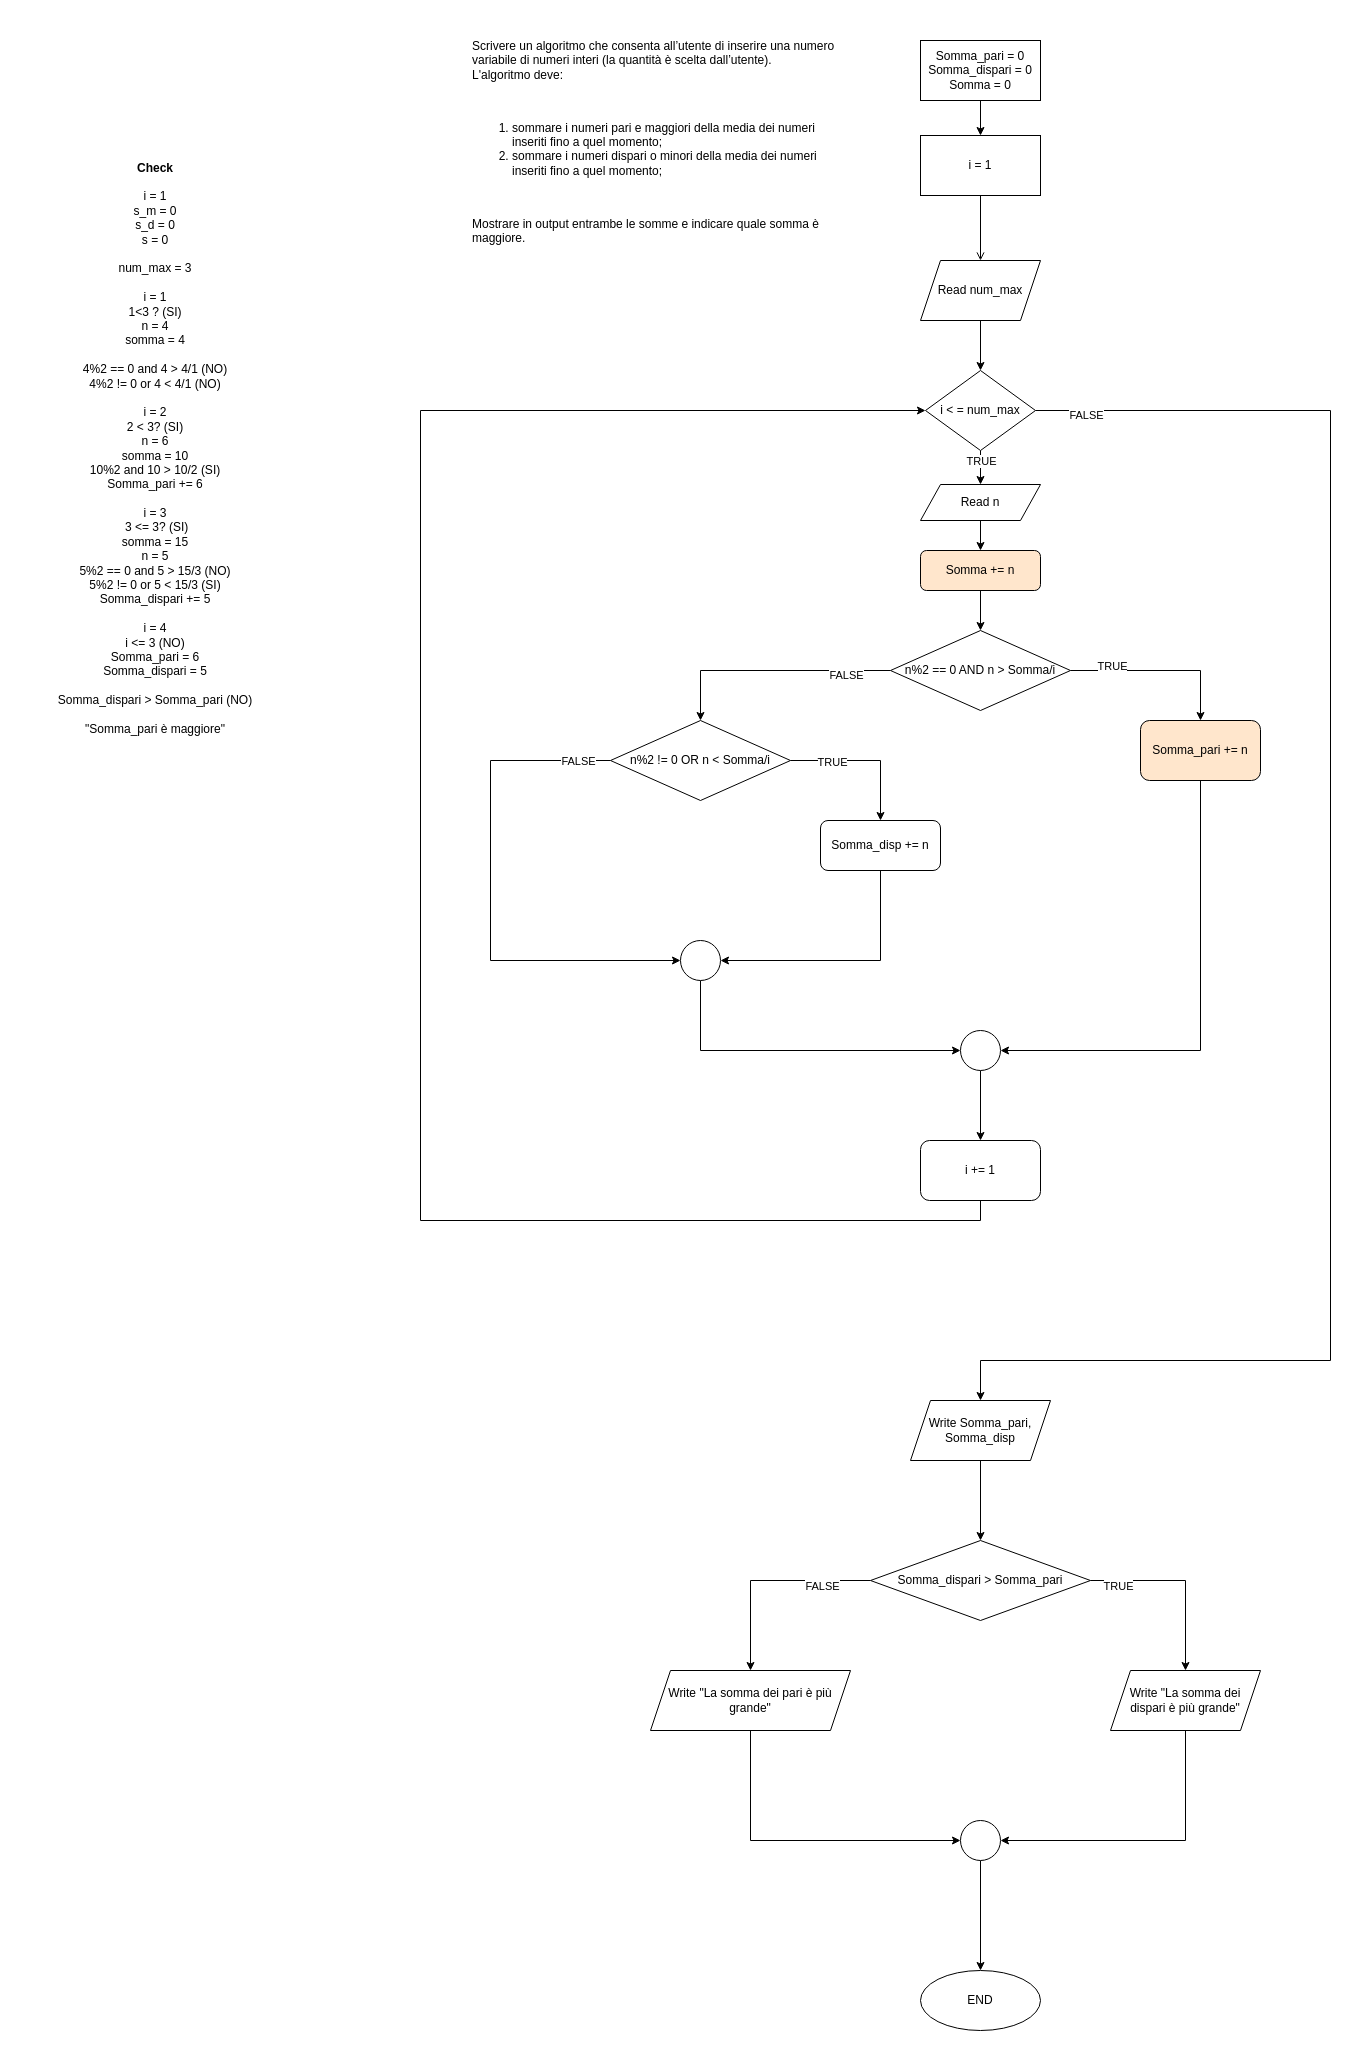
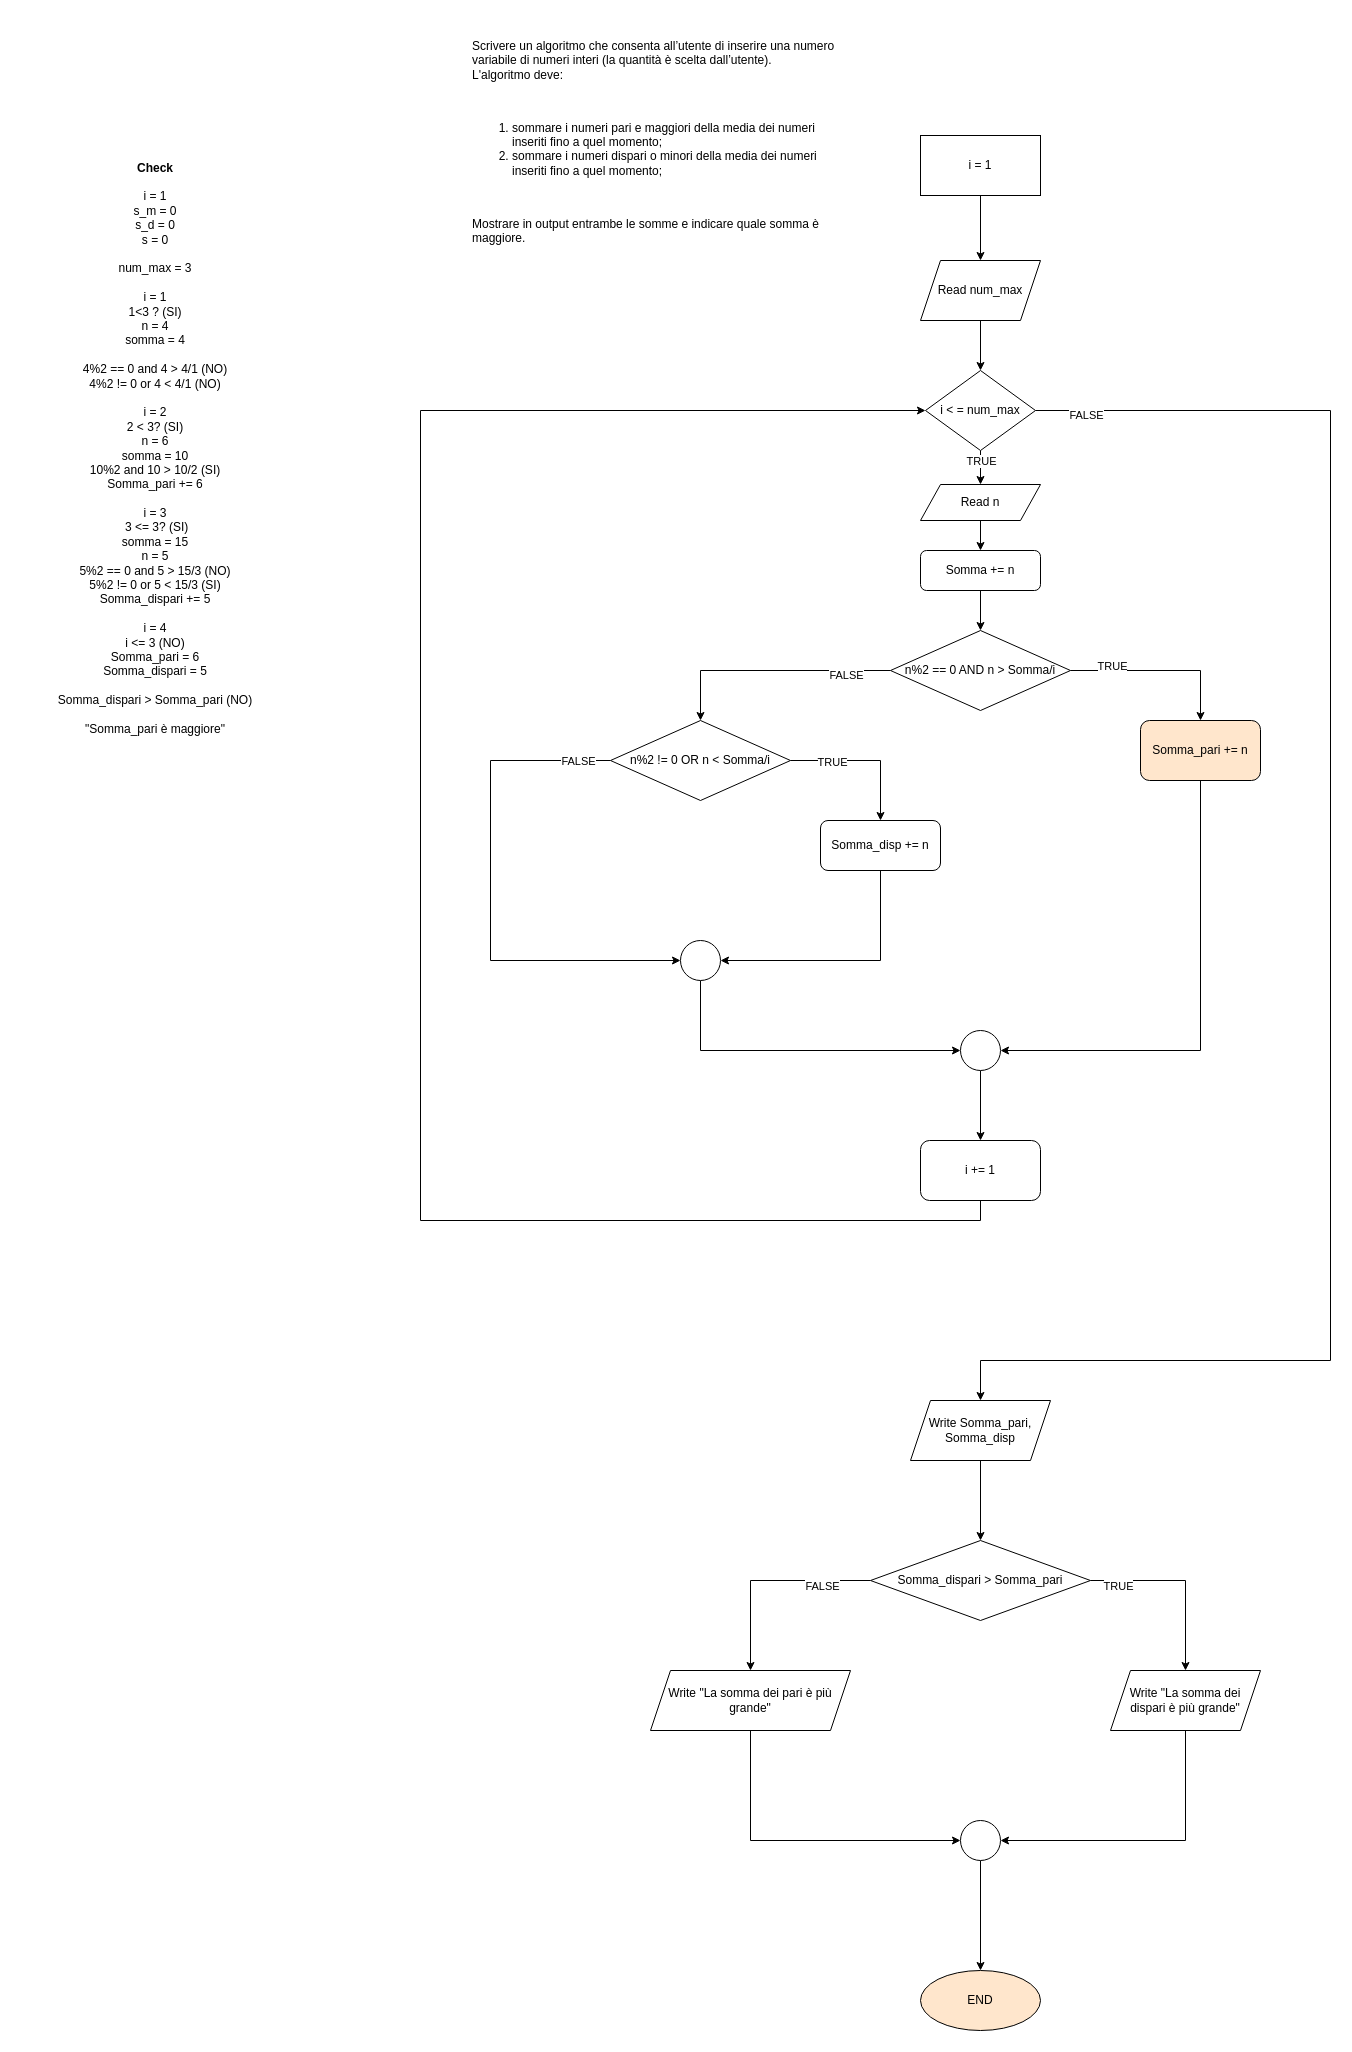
(981, 71) -> none
(981, 120) -> none
(981, 254) -> (981, 252)
(981, 571) -> (981, 571)
(981, 2001) -> (981, 2001)
